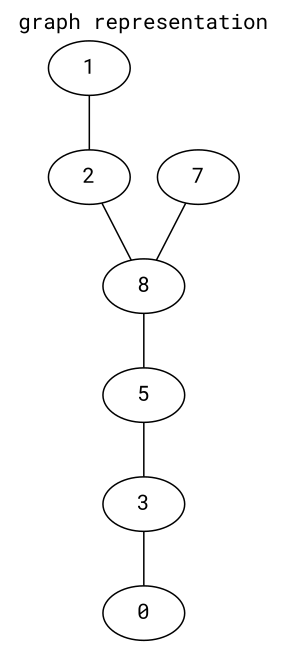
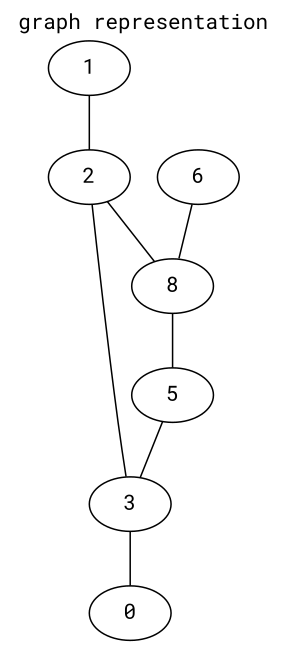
(198, 177) -> (198, 177)
none -> (108, 341)
